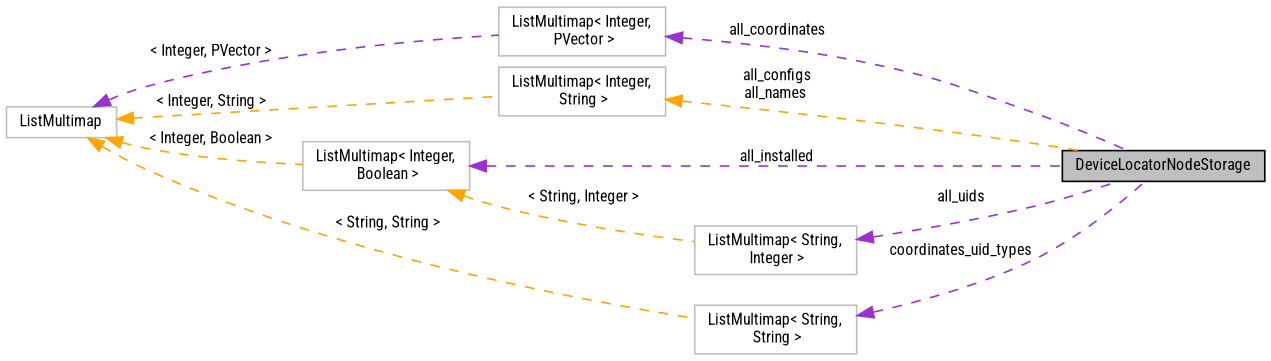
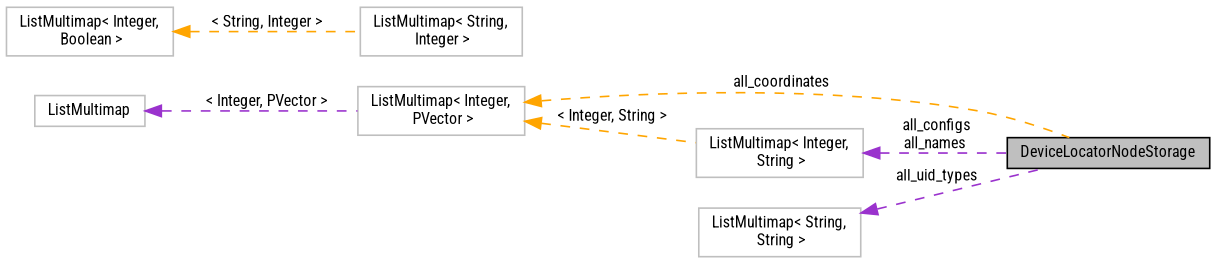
(910, 73) -> (808, 94)
(316, 107) -> (619, 133)
(880, 123) -> (943, 153)
(212, 158) -> none
(774, 166) -> none
(997, 215) -> none
(960, 251) -> (935, 177)
(392, 254) -> none
